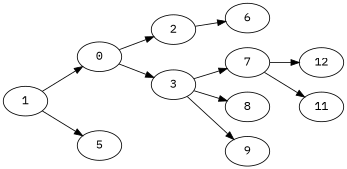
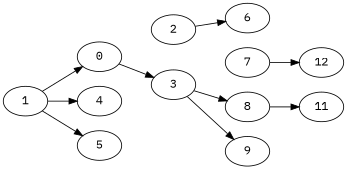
(133, 45) -> none
(207, 75) -> none
(281, 83) -> (280, 107)
none -> (99, 101)
